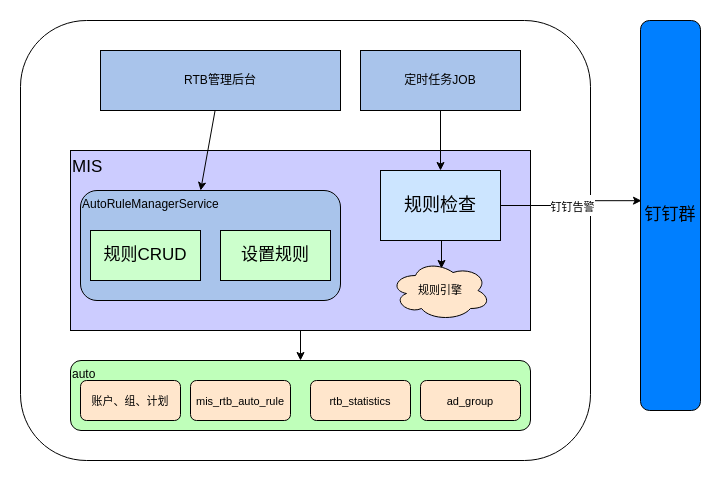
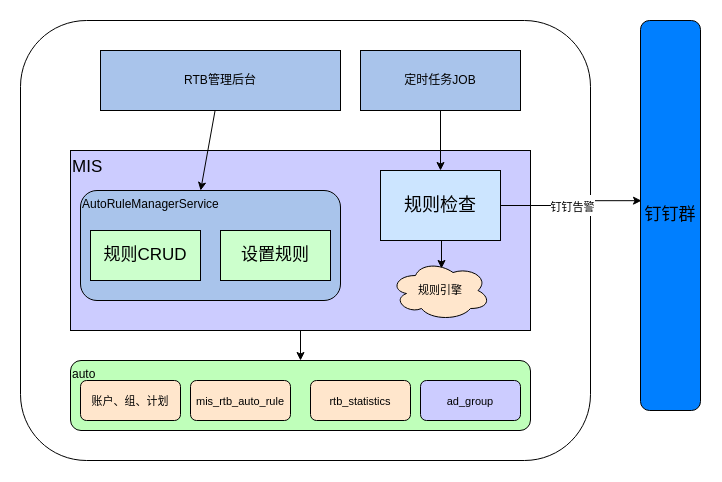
(471, 401) -> (471, 401)
